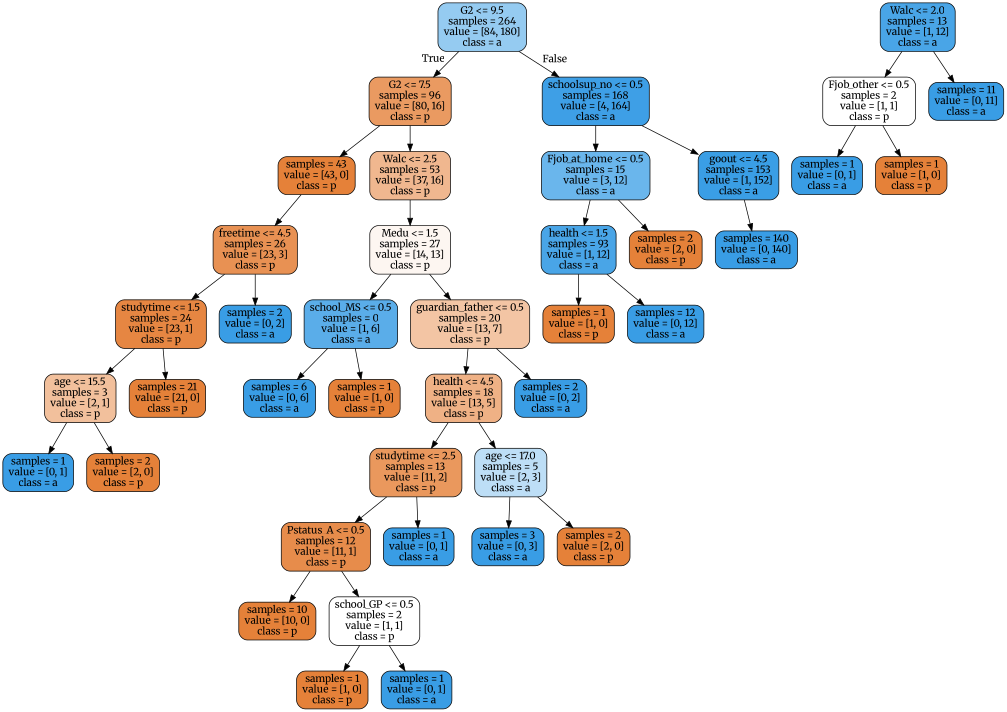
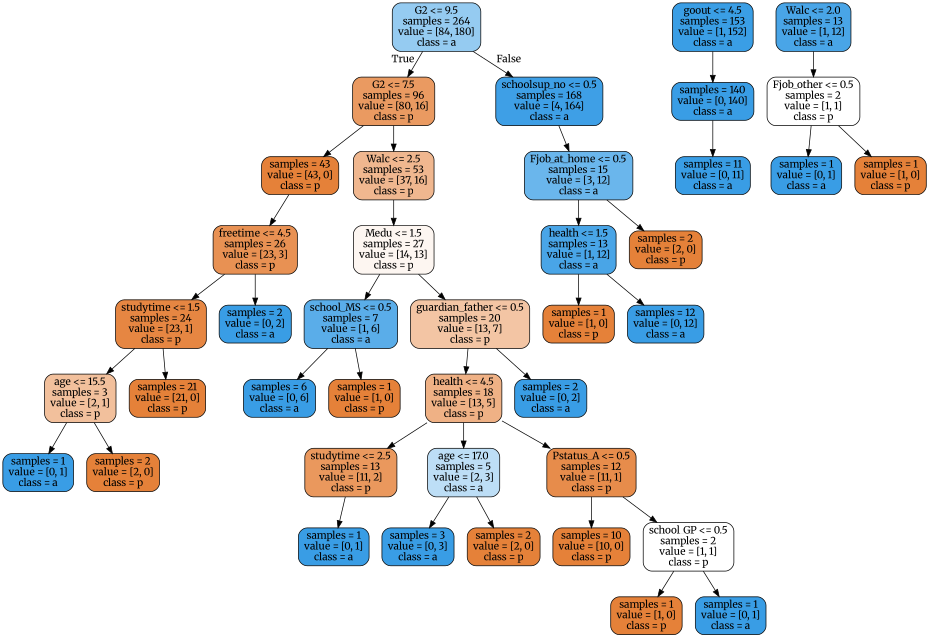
(942, 64) -> (713, 135)
(667, 138) -> none
(579, 250) -> (579, 250)
(351, 324) -> (351, 324)
(374, 507) -> (523, 433)
